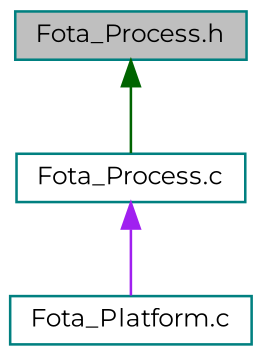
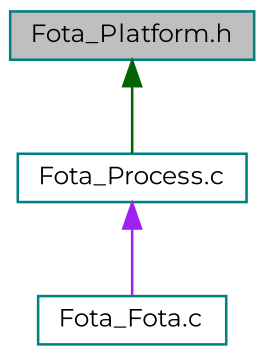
(131, 36) -> (132, 36)
(131, 320) -> (132, 320)
